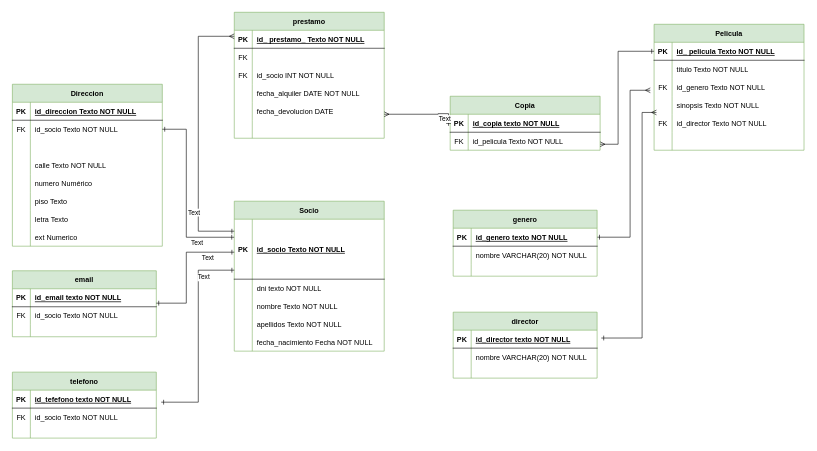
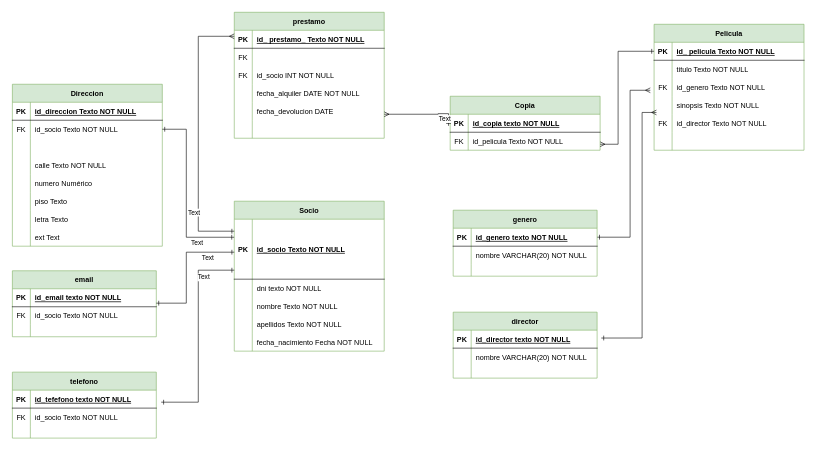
(57, 238) -> (50, 238)
